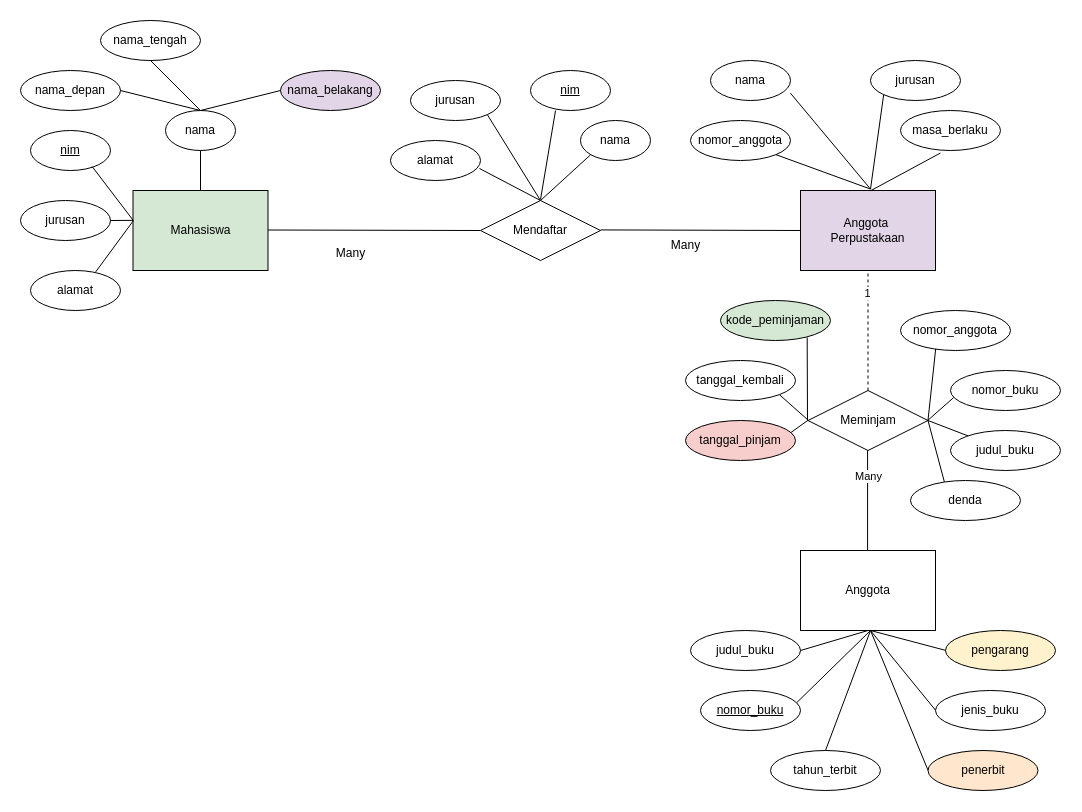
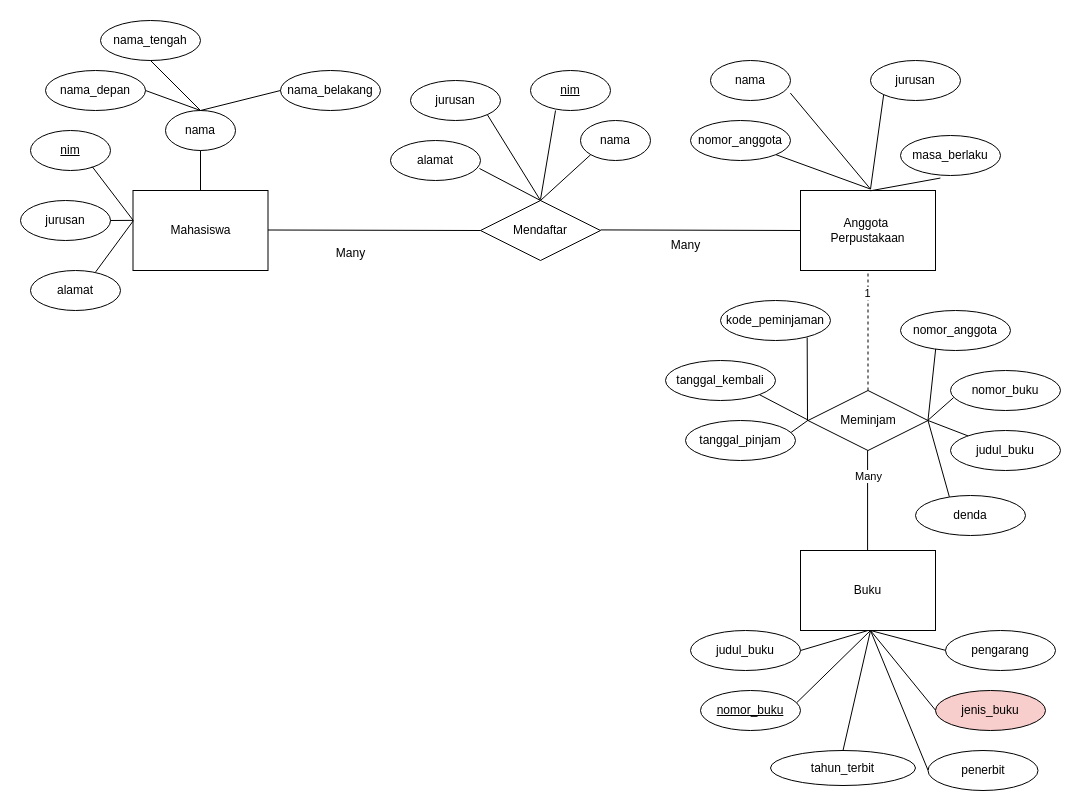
(71, 91) -> (96, 91)
(331, 91) -> (331, 91)
(951, 131) -> (951, 156)
(201, 231) -> (201, 231)
(868, 231) -> (868, 231)
(776, 321) -> (776, 321)
(741, 381) -> (721, 381)
(741, 441) -> (741, 441)
(966, 501) -> (971, 516)
(868, 591) -> (868, 591)
(1001, 651) -> (1001, 651)
(991, 711) -> (991, 711)
(826, 771) -> (843, 768)
(983, 771) -> (983, 771)
